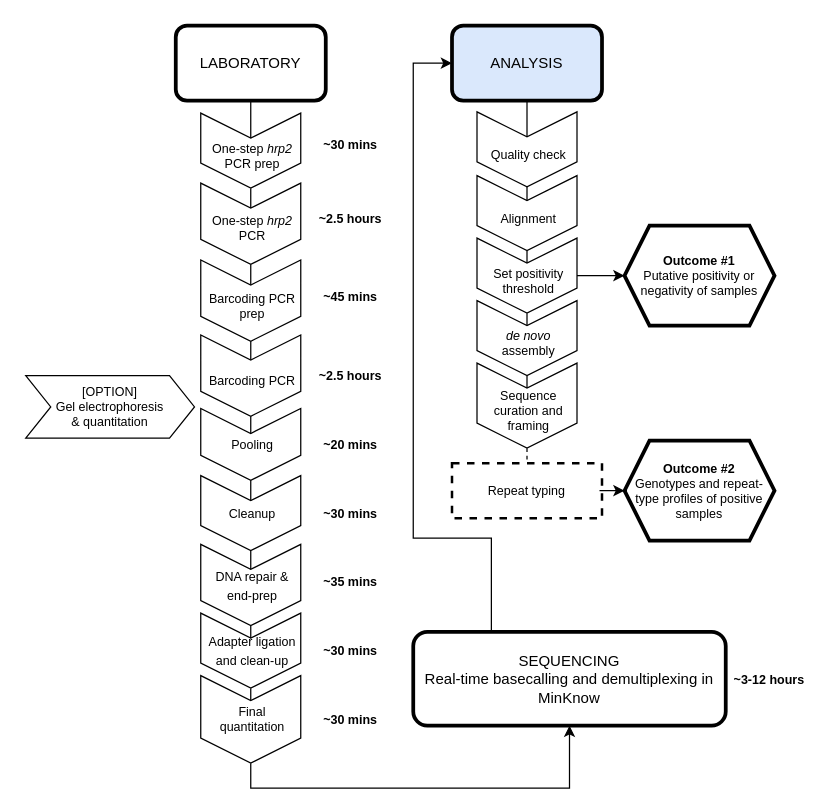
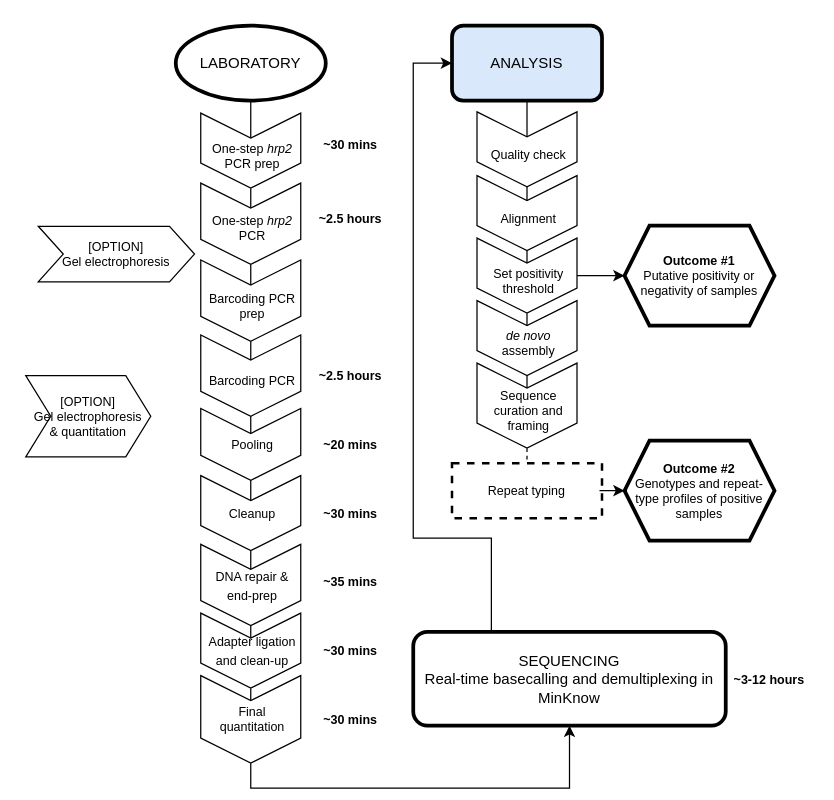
(251, 63) -> (251, 63)
none -> (116, 254)
(351, 297) -> none
(110, 407) -> (88, 416)
